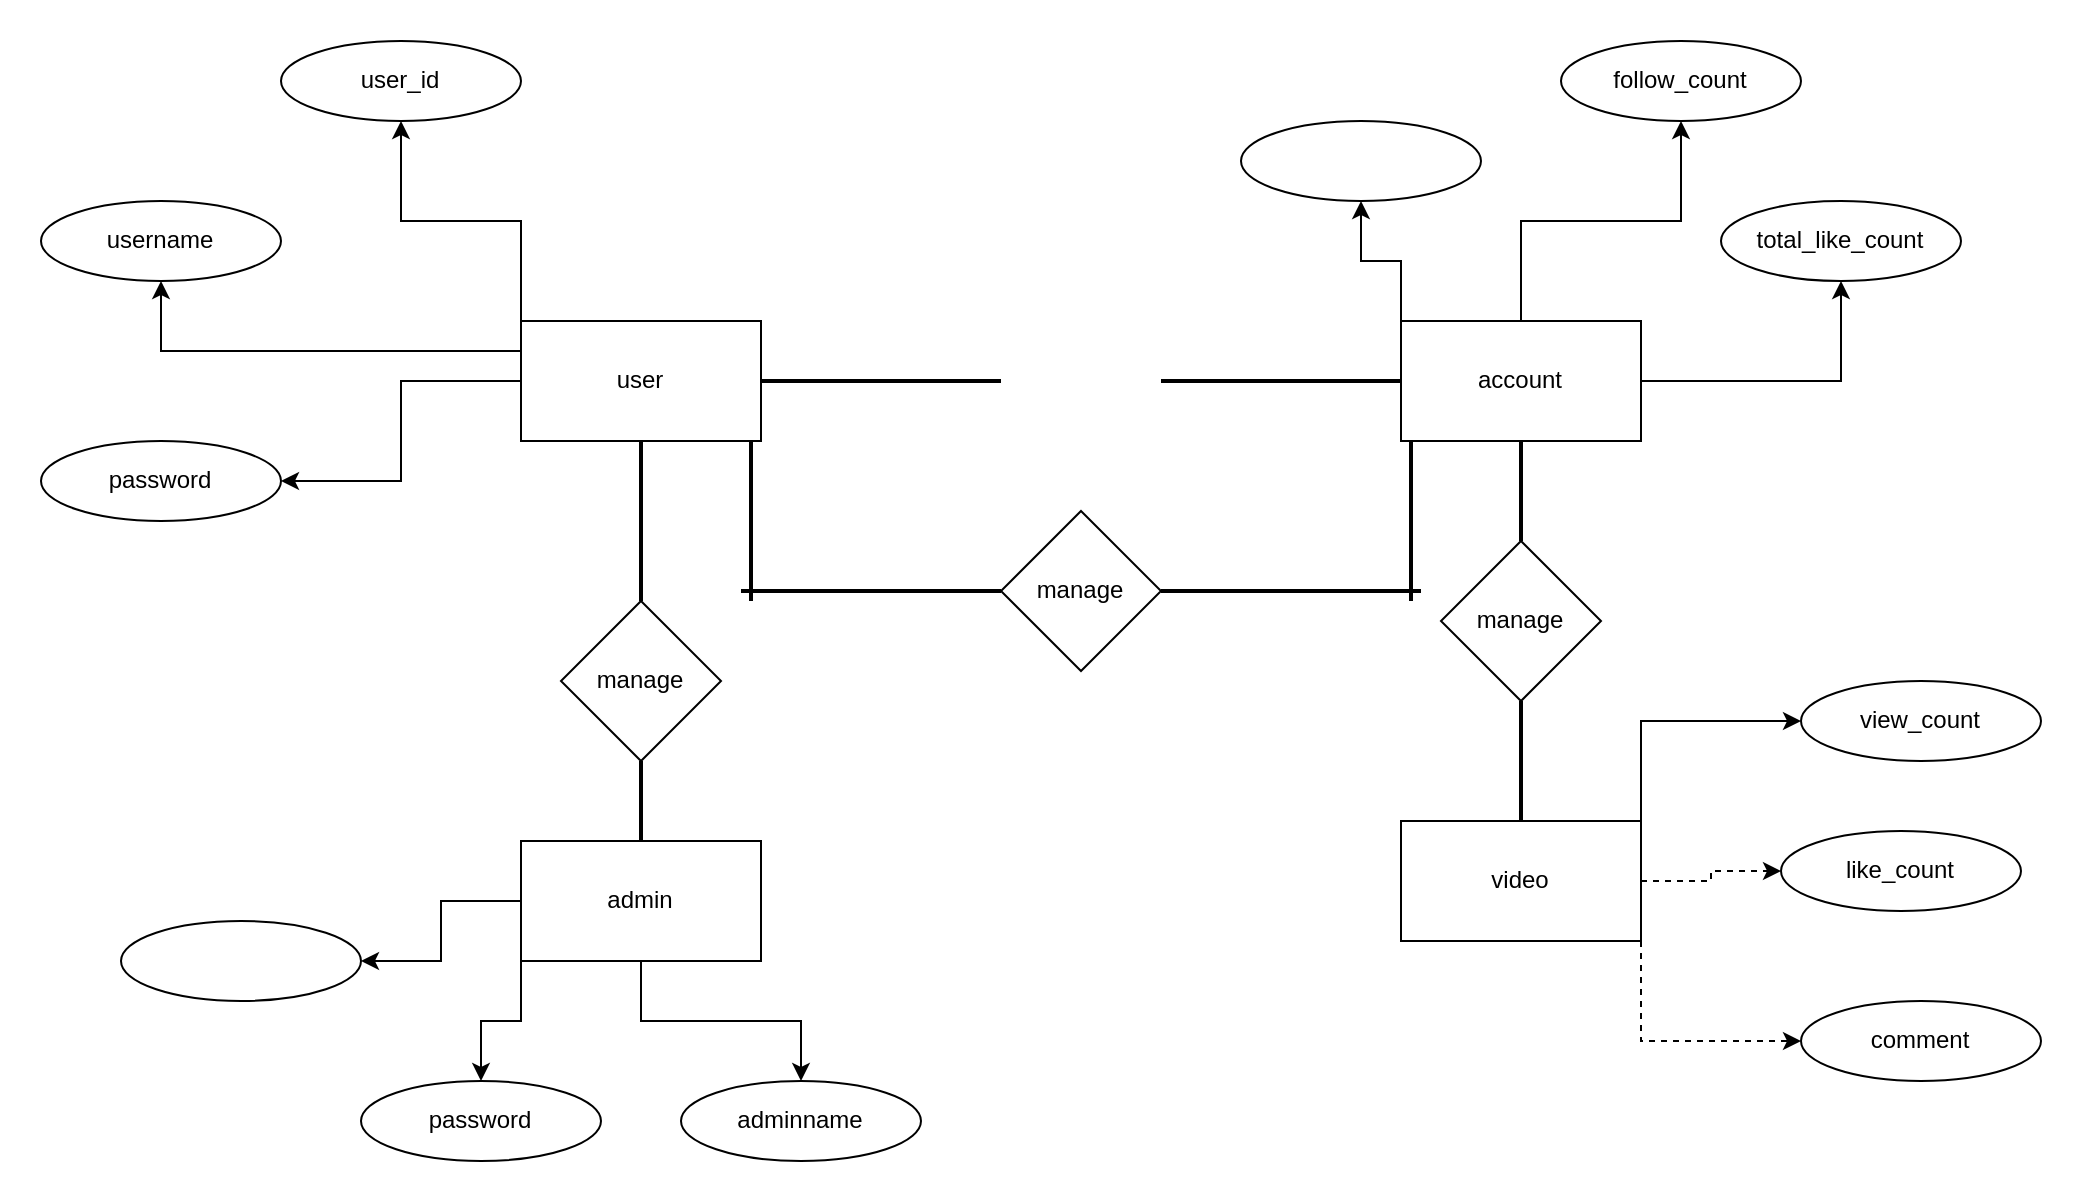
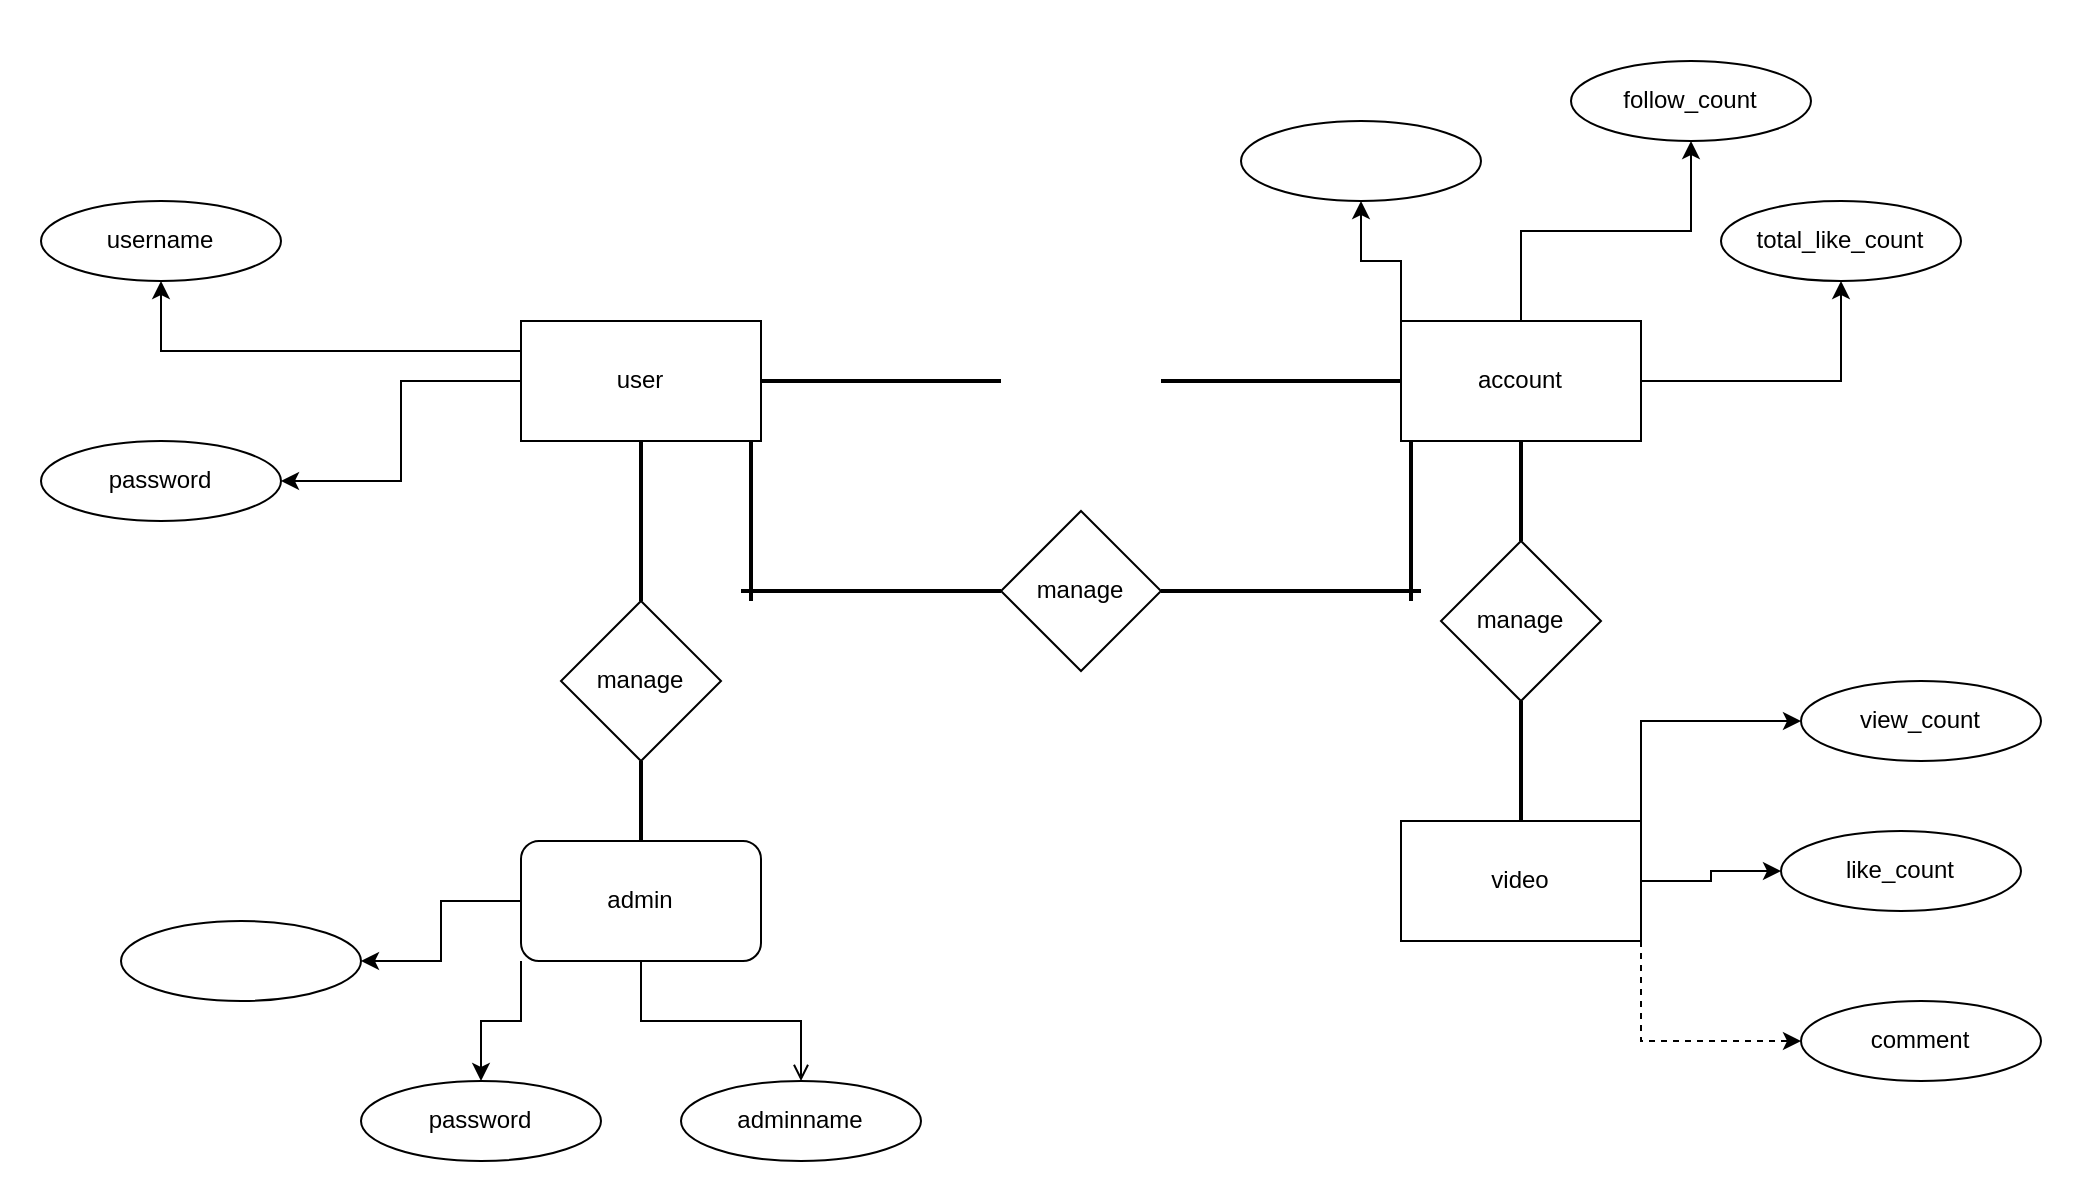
(401, 81) -> none
(1681, 81) -> (1691, 101)
(468, 221) -> none
(1709, 881) -> (1709, 881)
(641, 901) -> (641, 901)
(801, 1066) -> (801, 1068)
